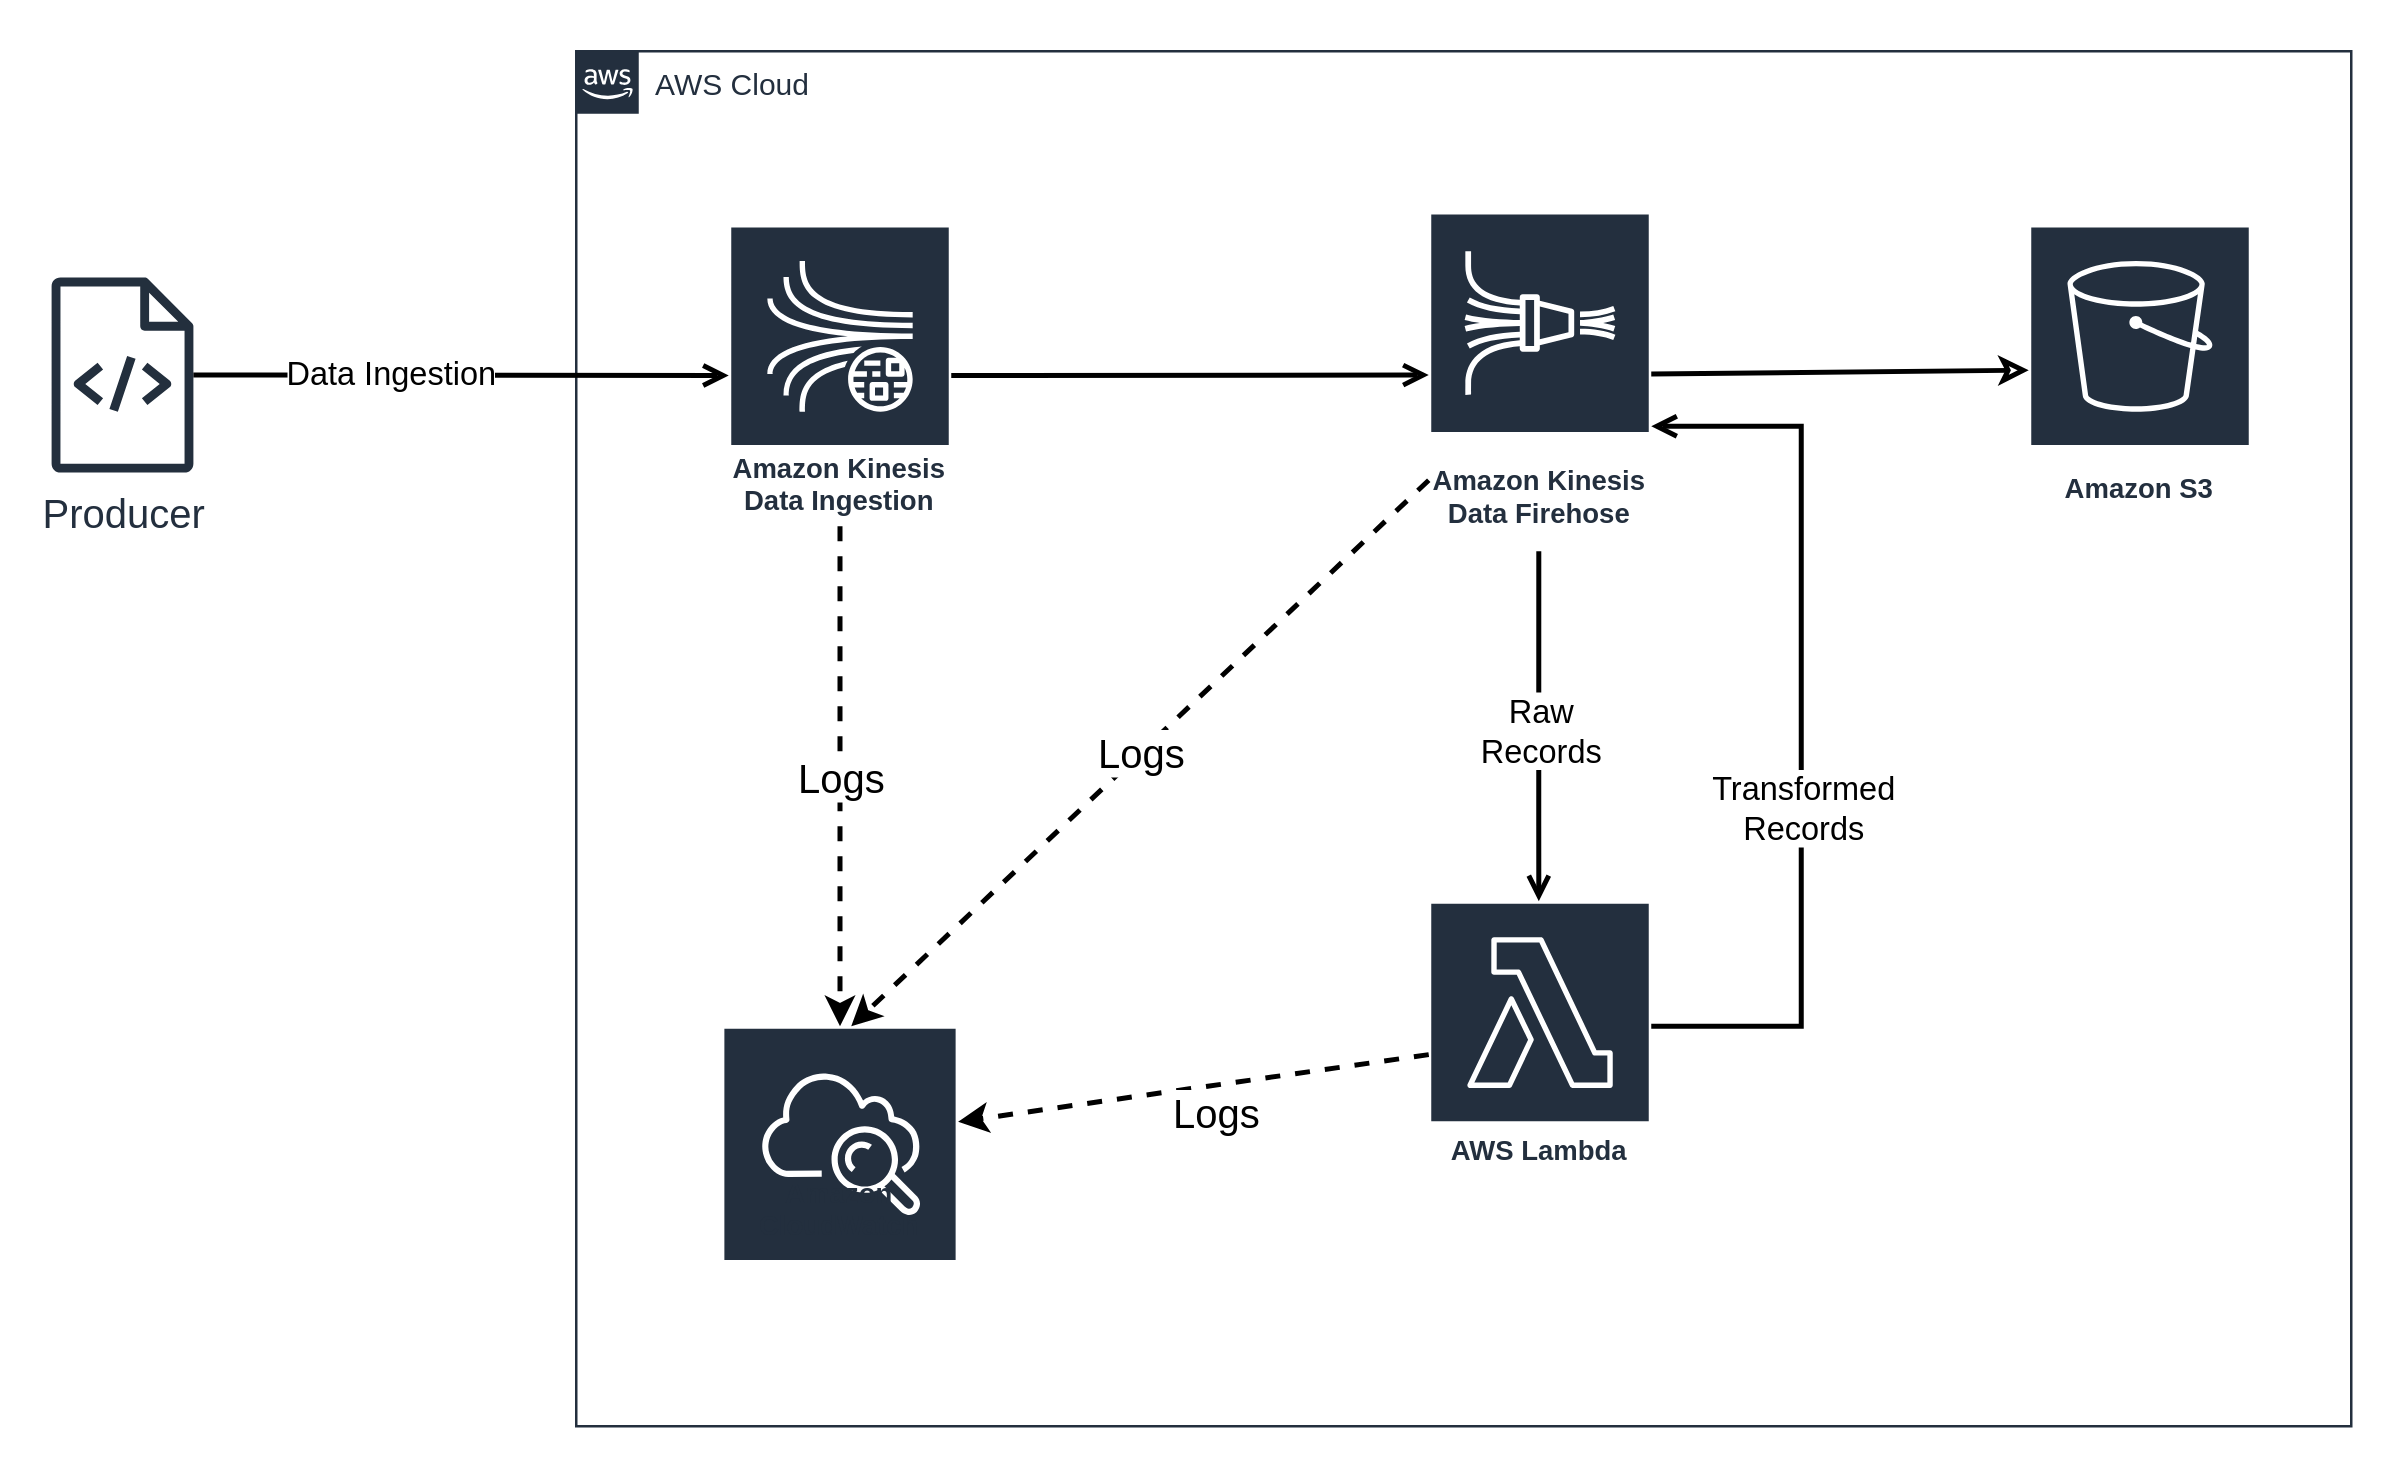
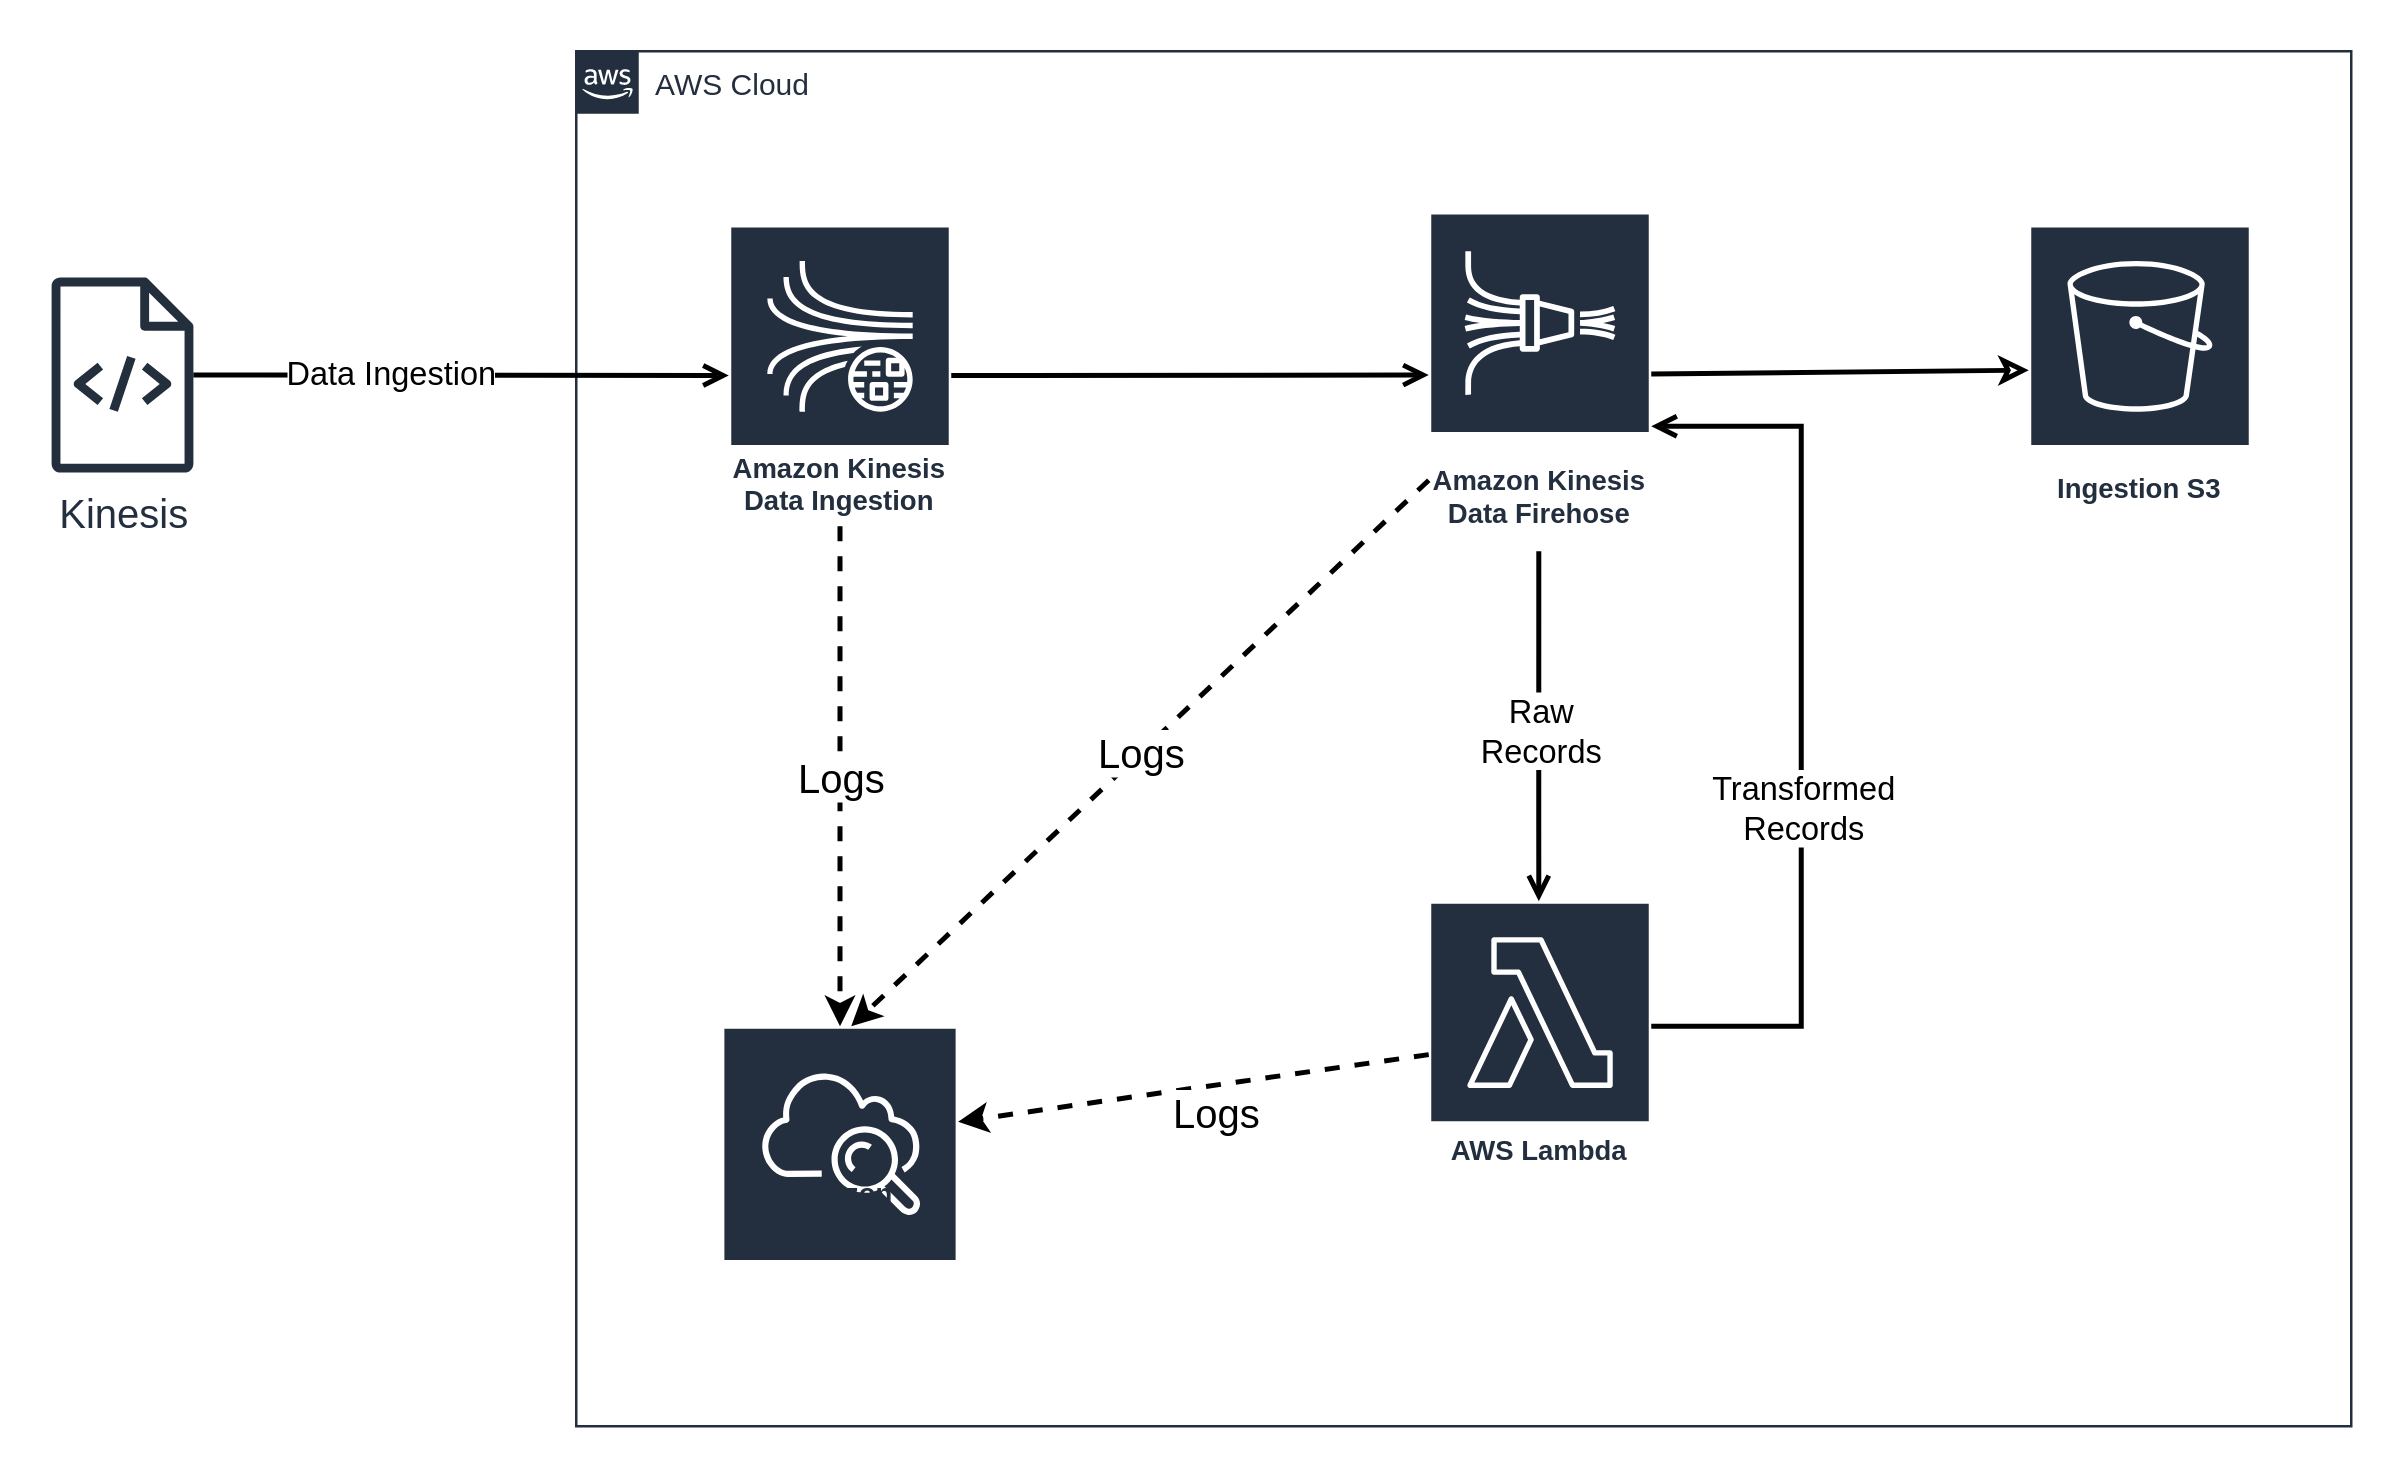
(2140, 487) -> (2140, 487)
(125, 509) -> (125, 509)
